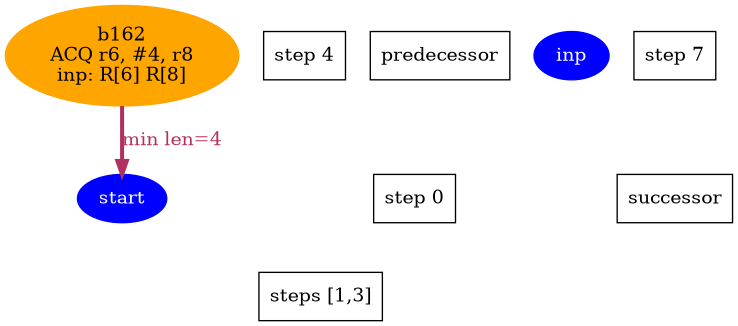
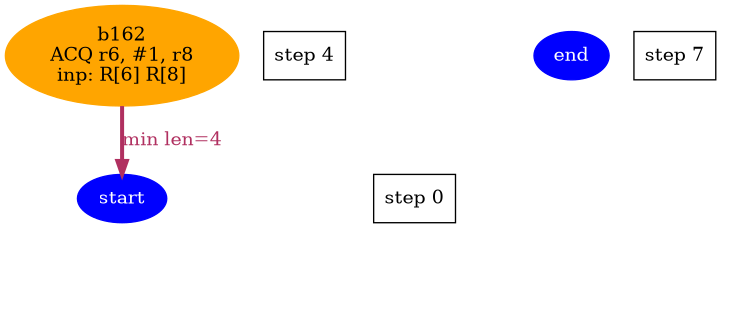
(122, 56) -> (122, 56)
(440, 56) -> none
(572, 56) -> (572, 56)
(675, 199) -> none
(321, 297) -> none
